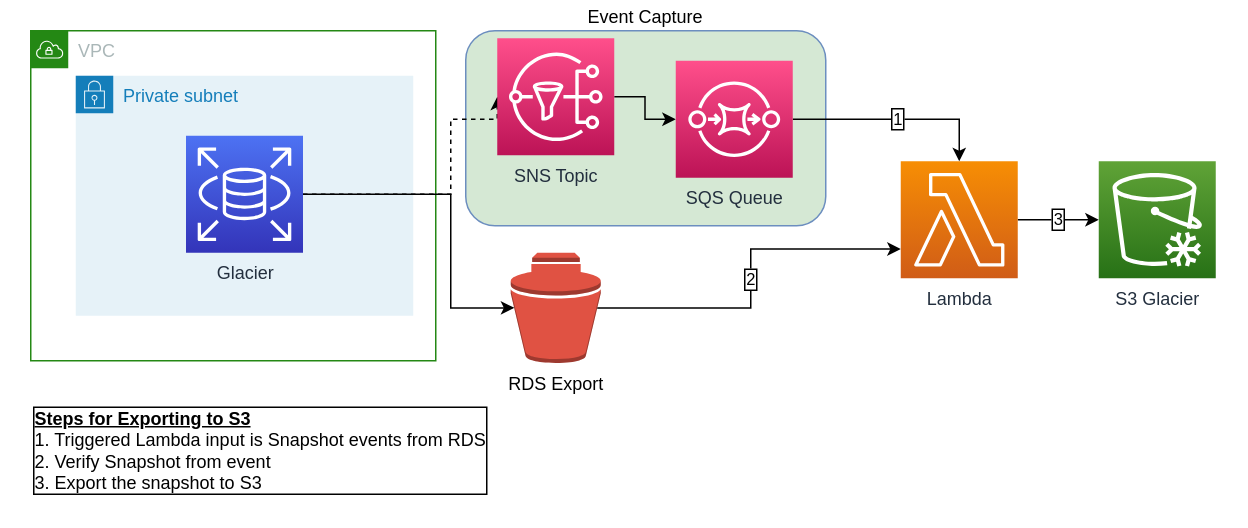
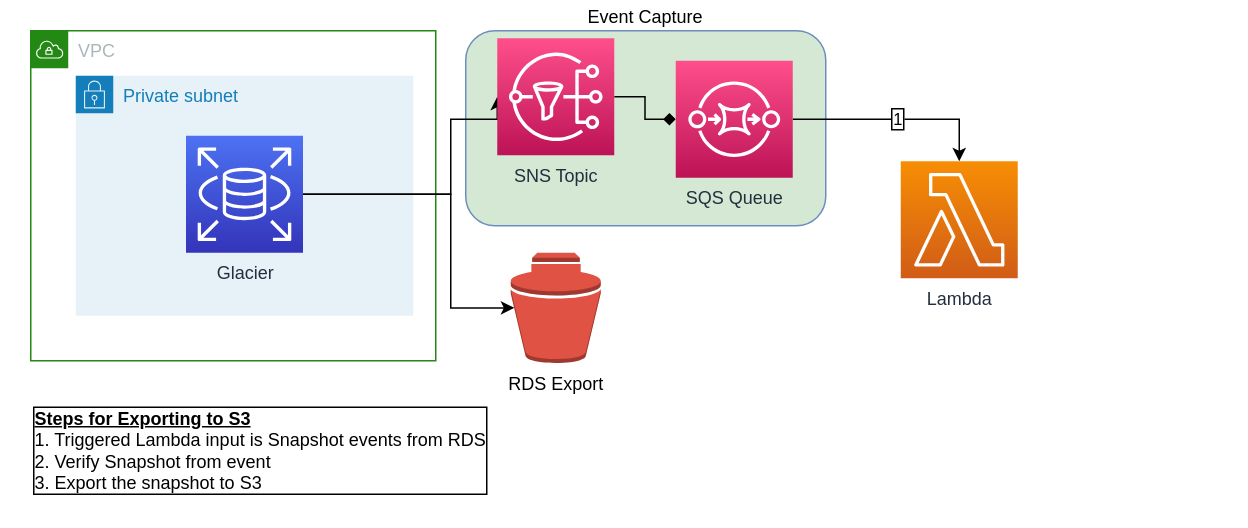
(664, 119) -> (663, 119)
(451, 133) -> (451, 133)
(1053, 220) -> none
(1157, 220) -> none
(751, 286) -> none
